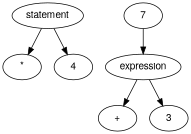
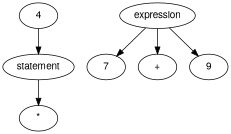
(59, 38) -> (39, 38)
(143, 38) -> (134, 39)
(169, 118) -> (209, 67)
